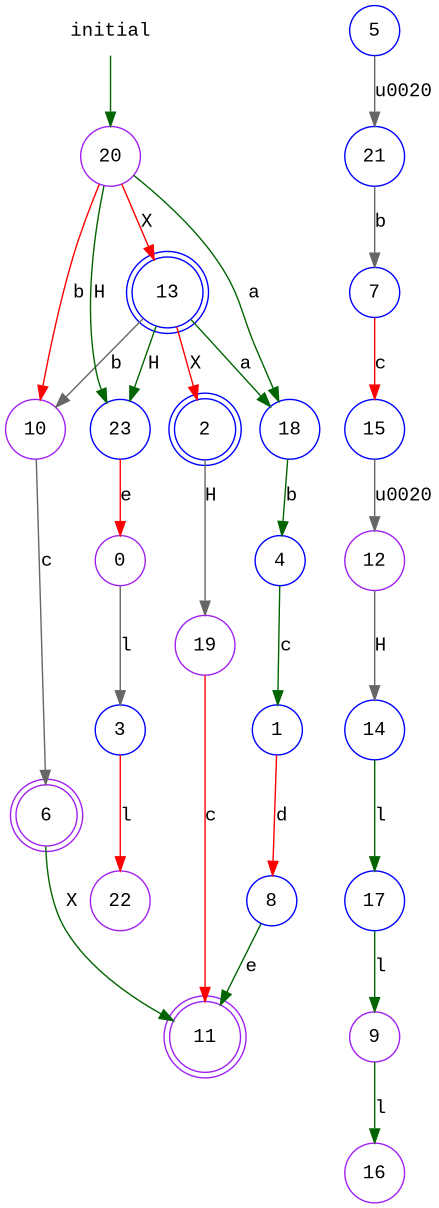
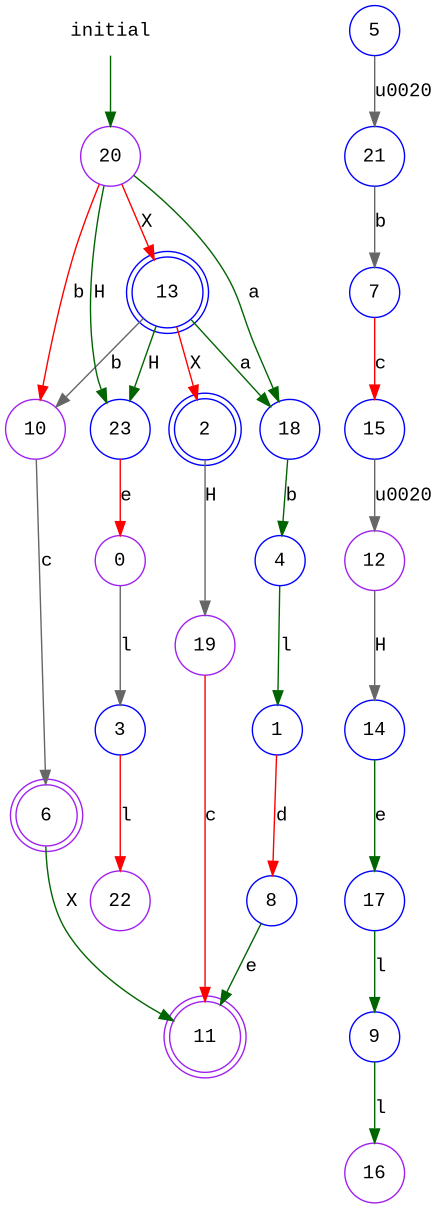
(286, 645) -> (286, 645)
(381, 815) -> (381, 815)
(375, 1037) -> (375, 1037)
